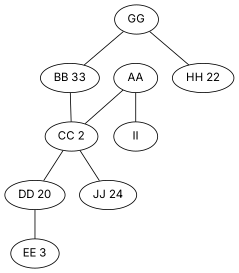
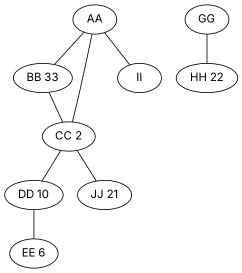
(104, 48) -> (69, 48)
(35, 195) -> (34, 195)
(108, 195) -> (105, 195)
(35, 254) -> (34, 254)
